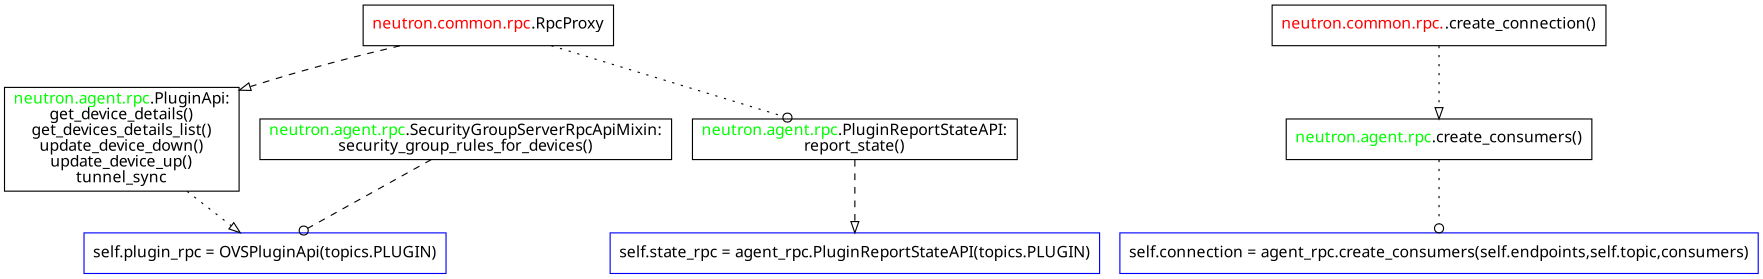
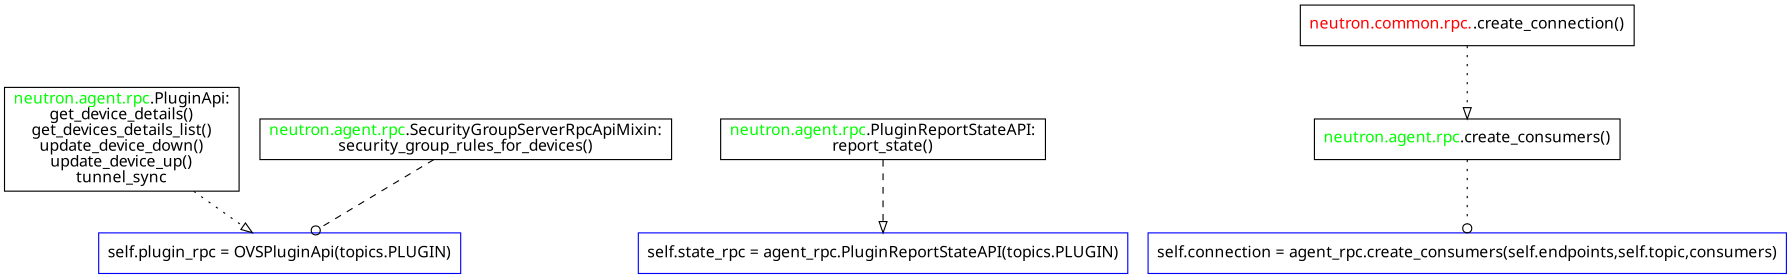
(488, 25) -> none
